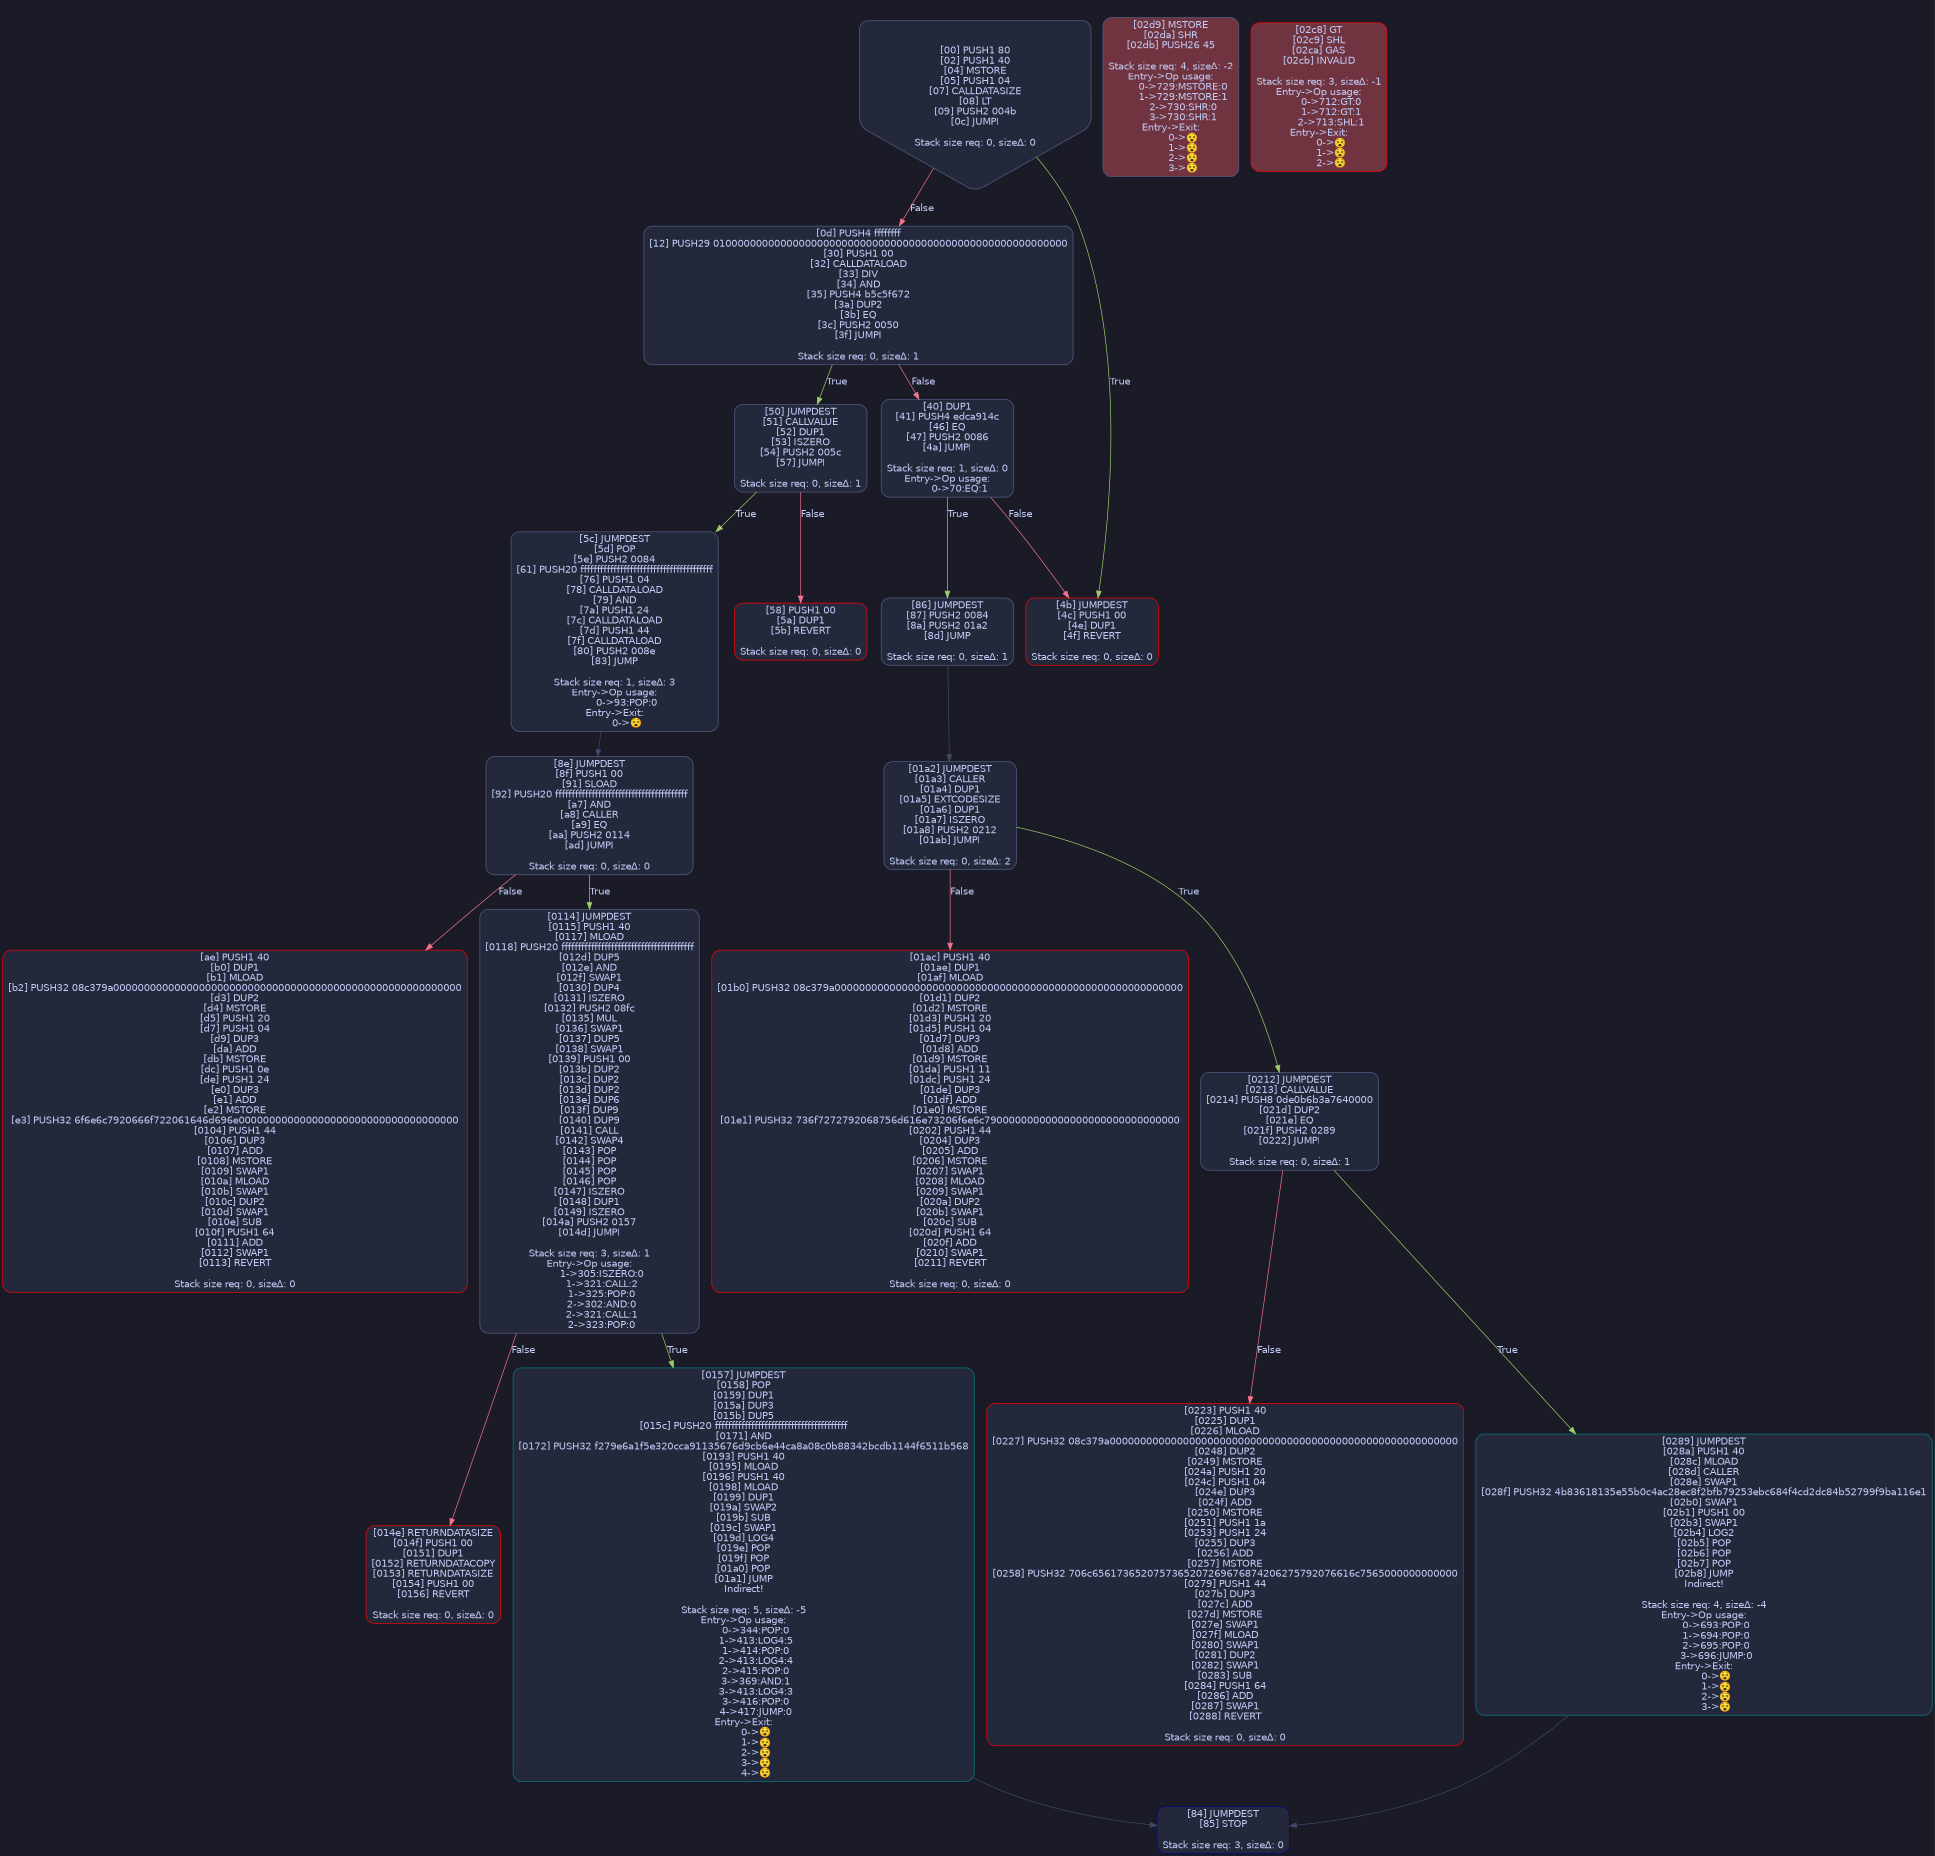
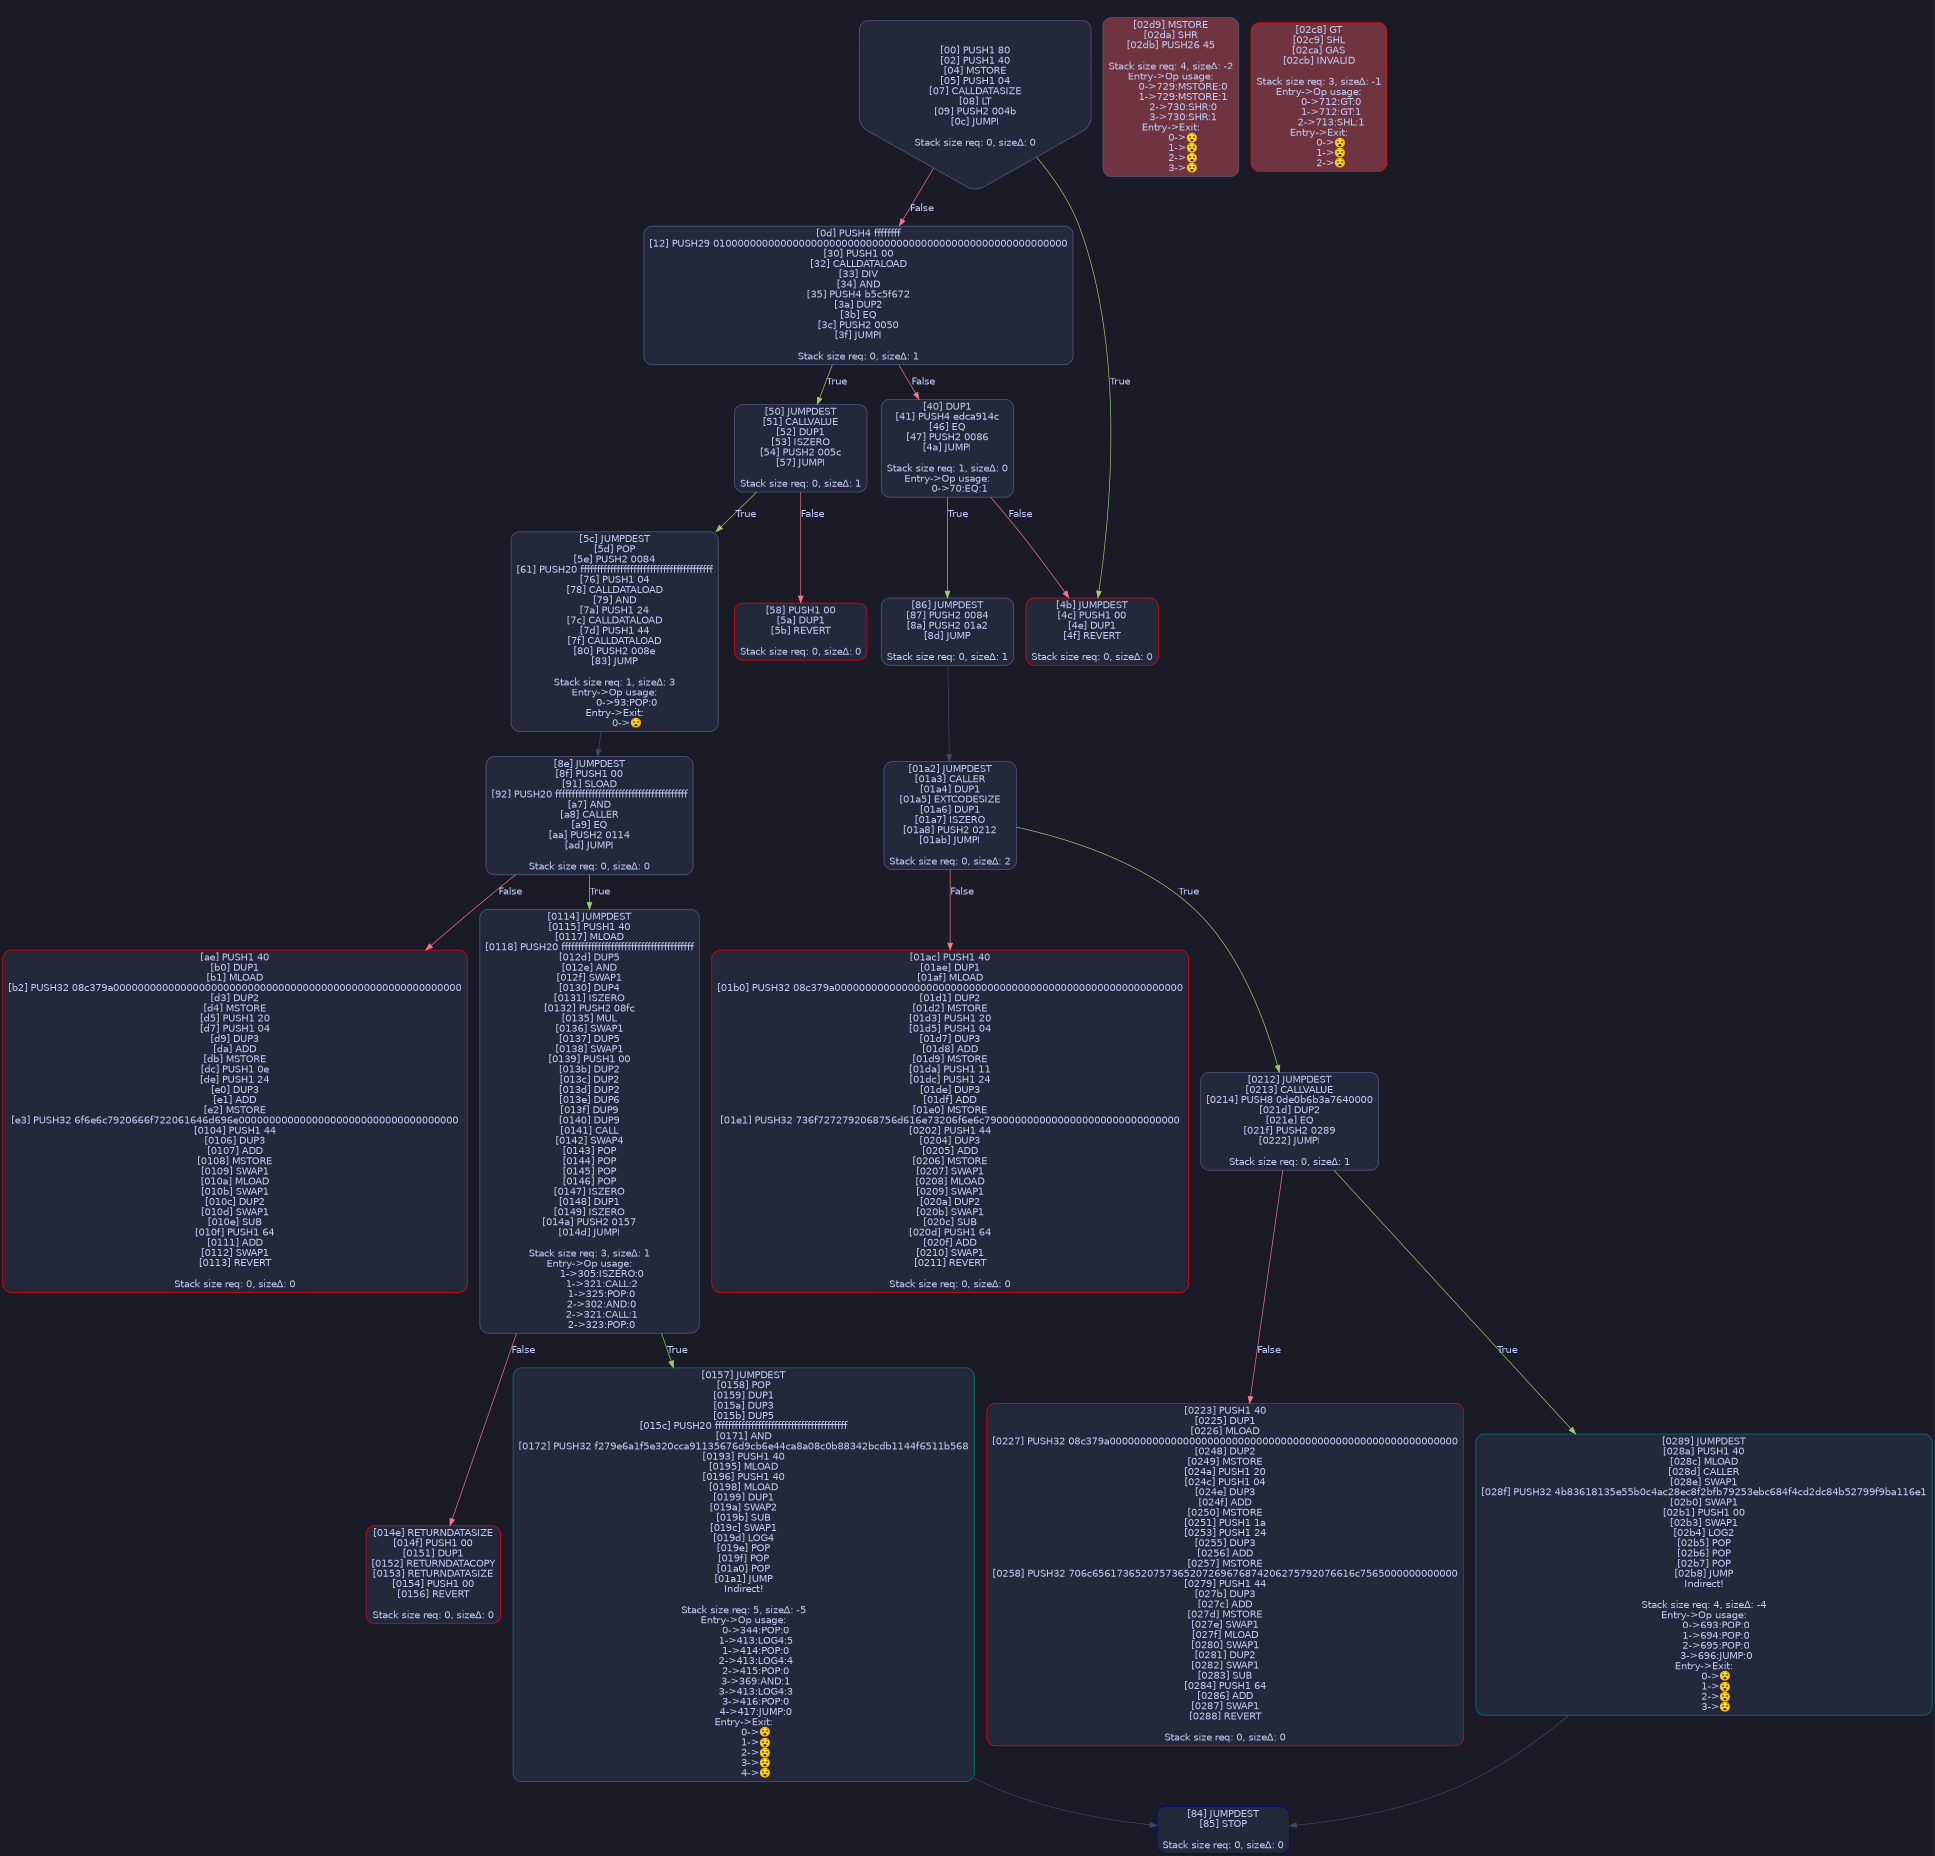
(1223, 1830) -> (1223, 1830)
